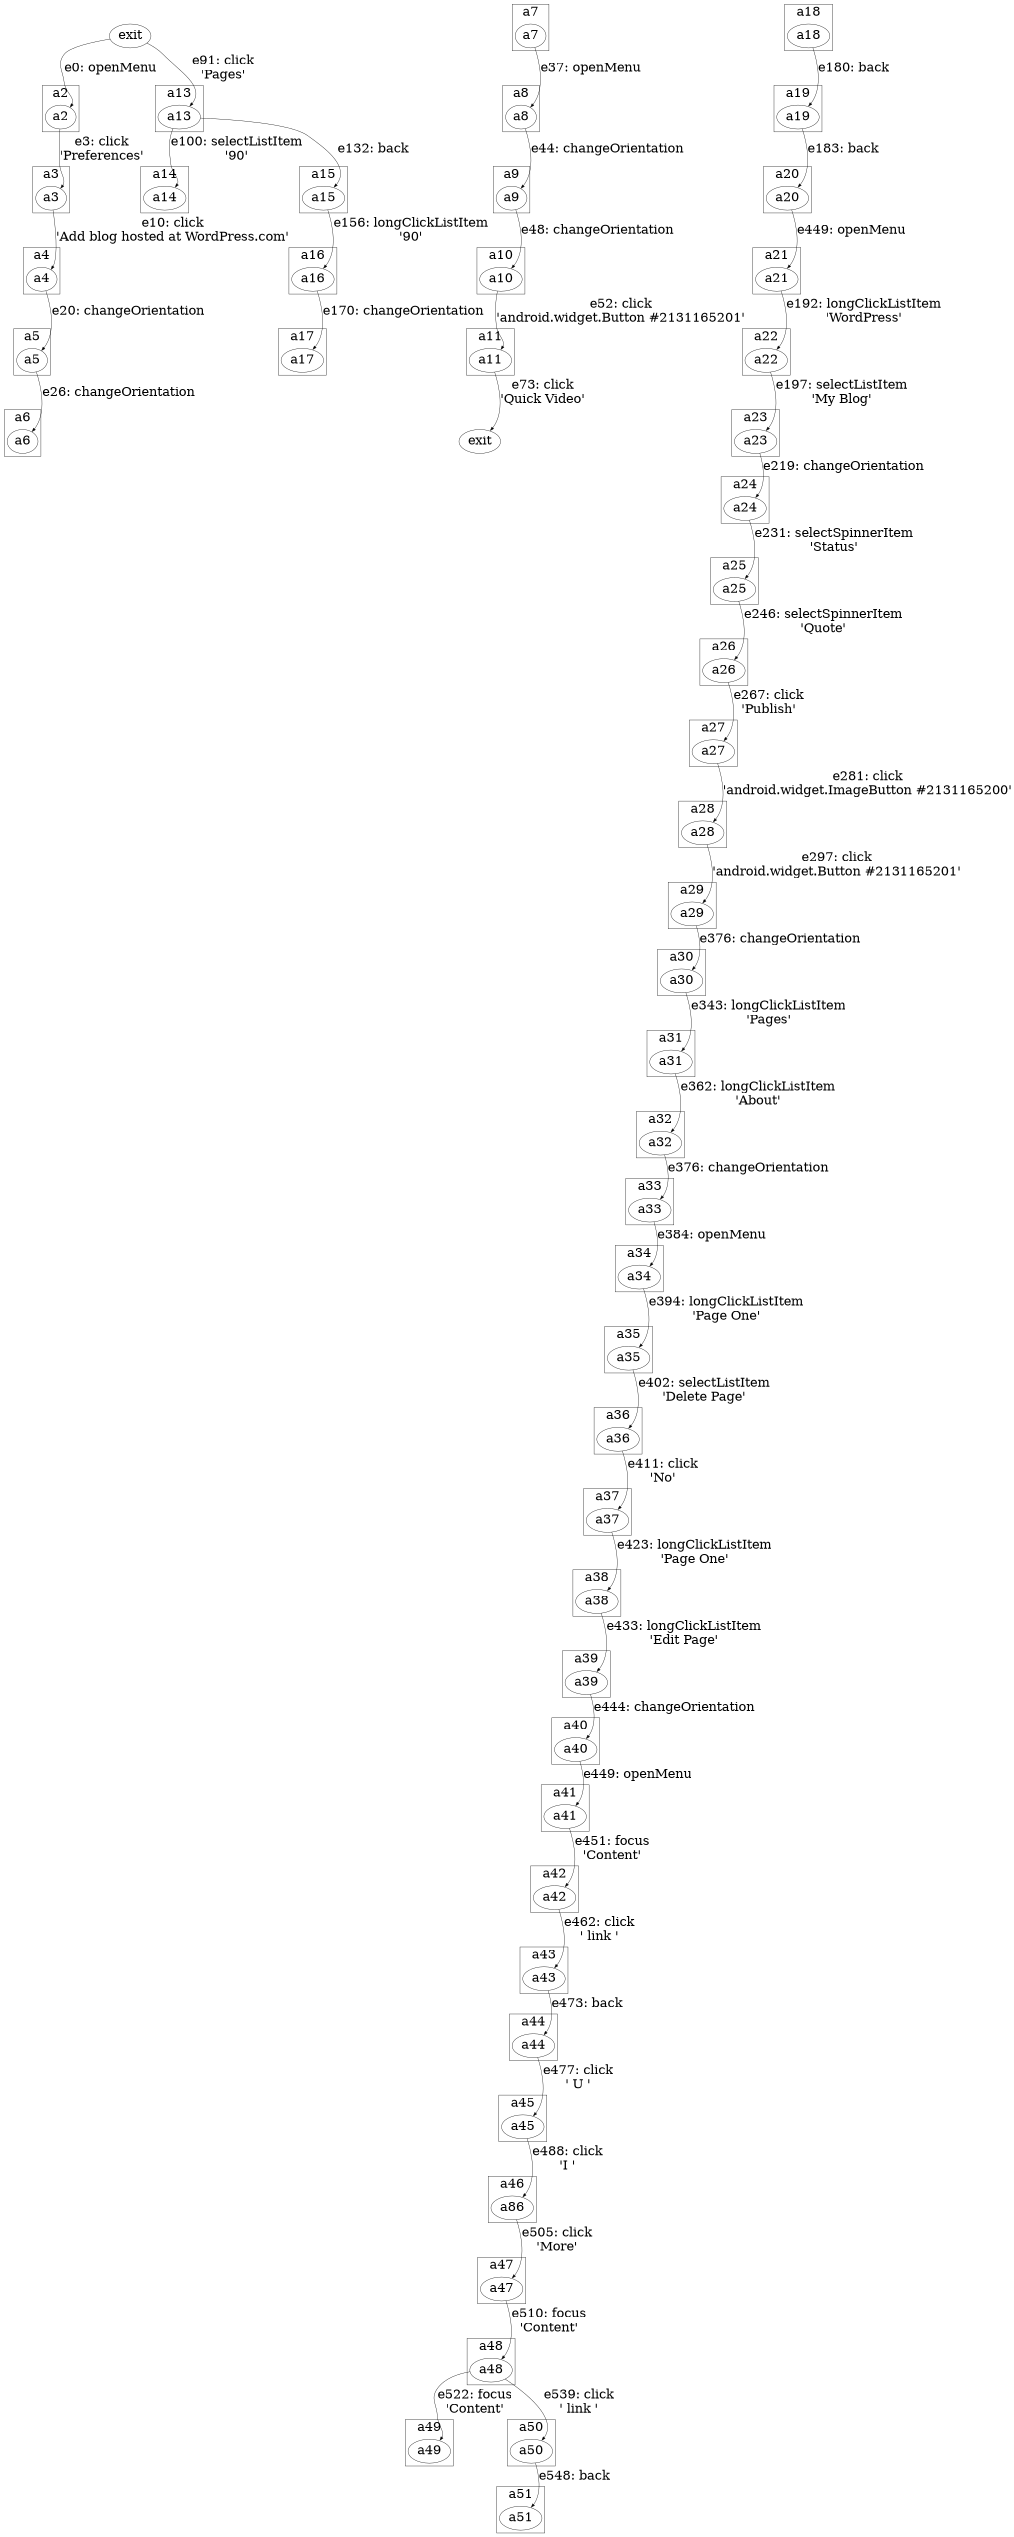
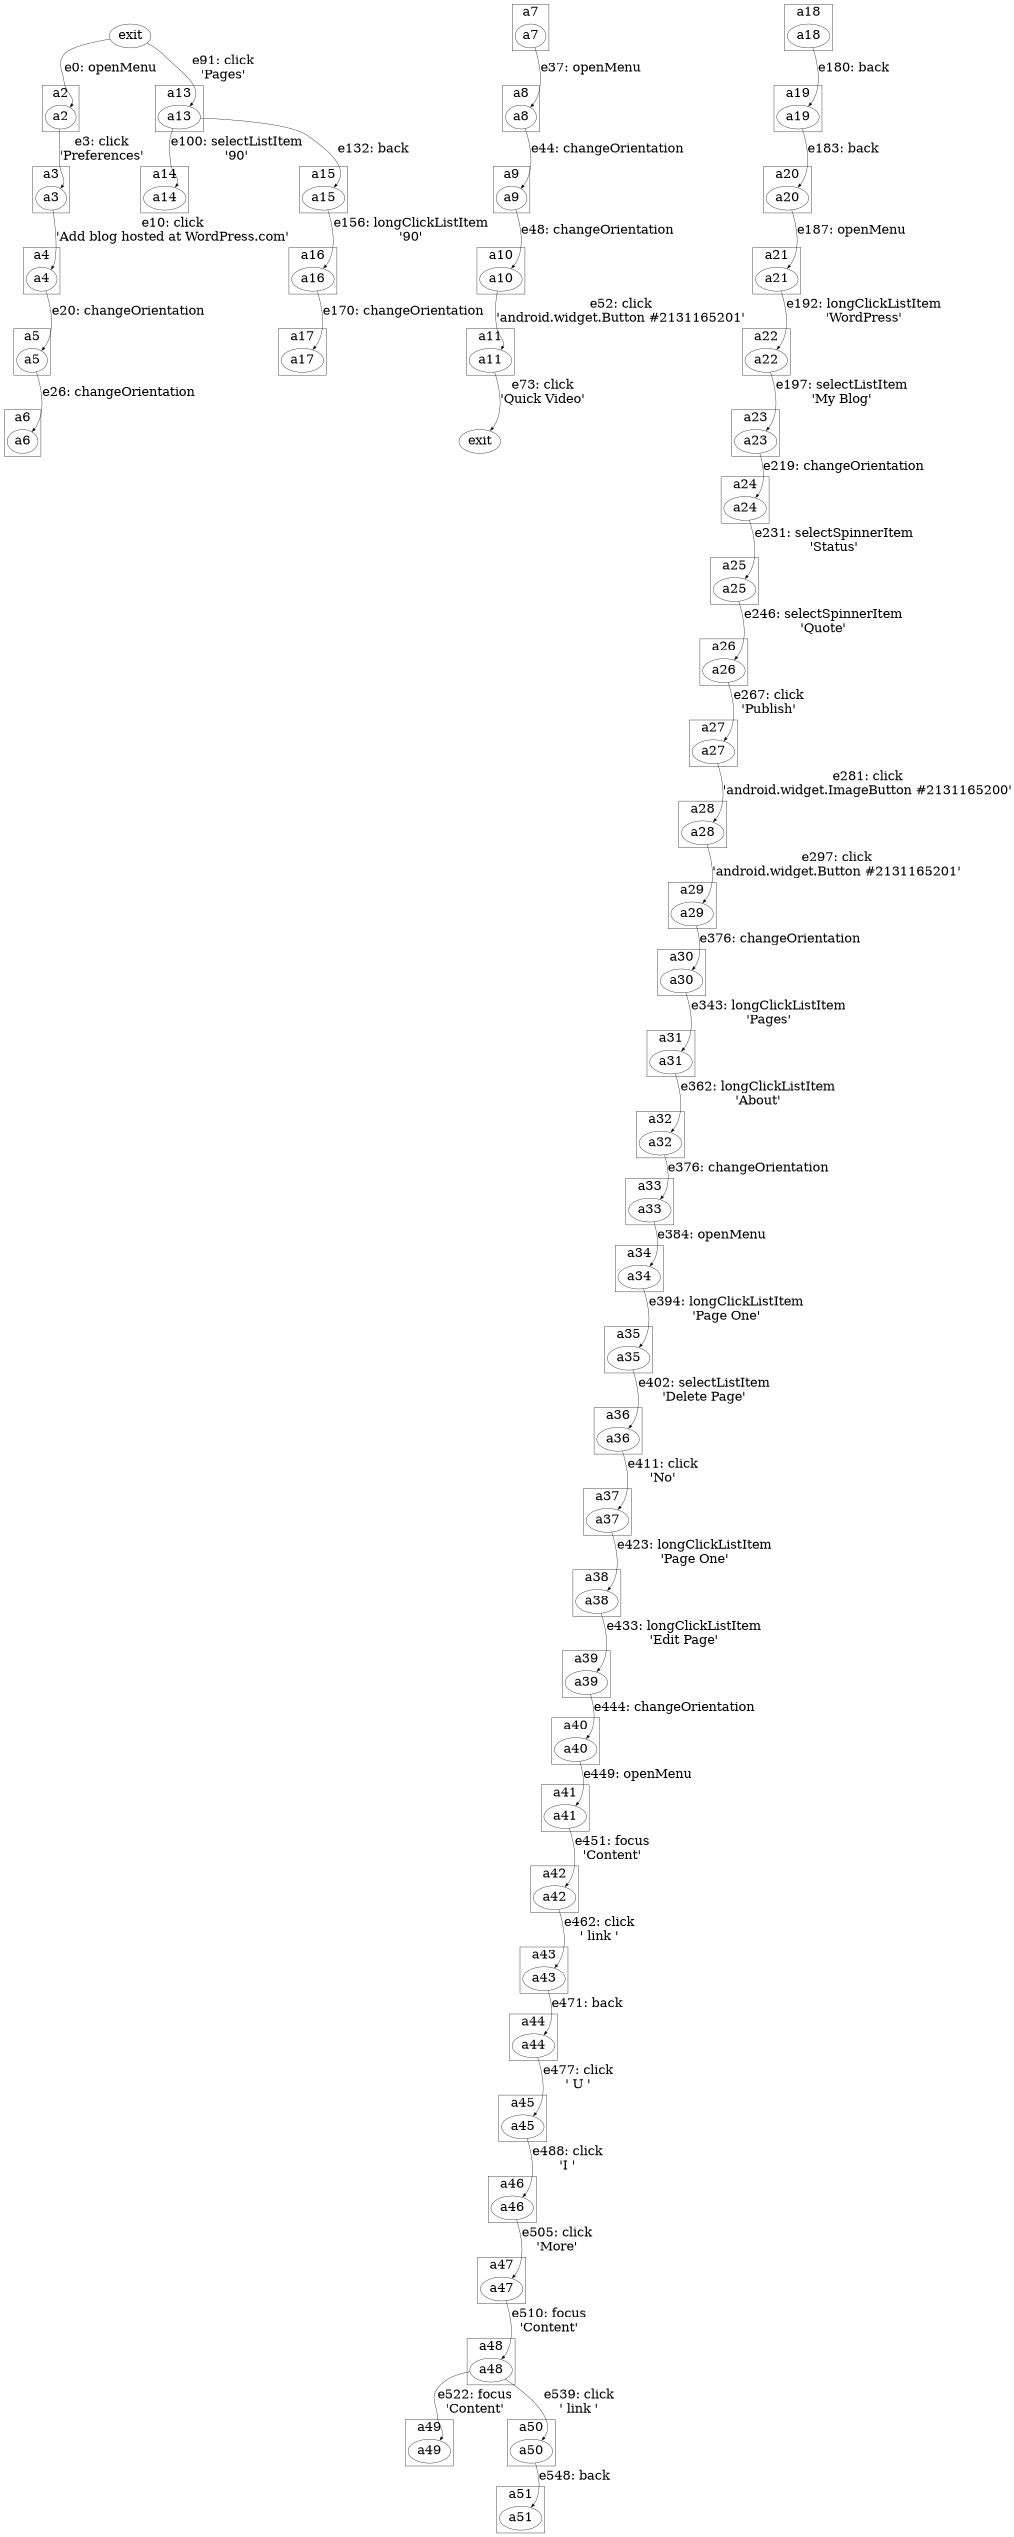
(851, 231) -> (851, 231)
(587, 2004) -> (587, 2004)
(512, 2208) -> (512, 2208)
